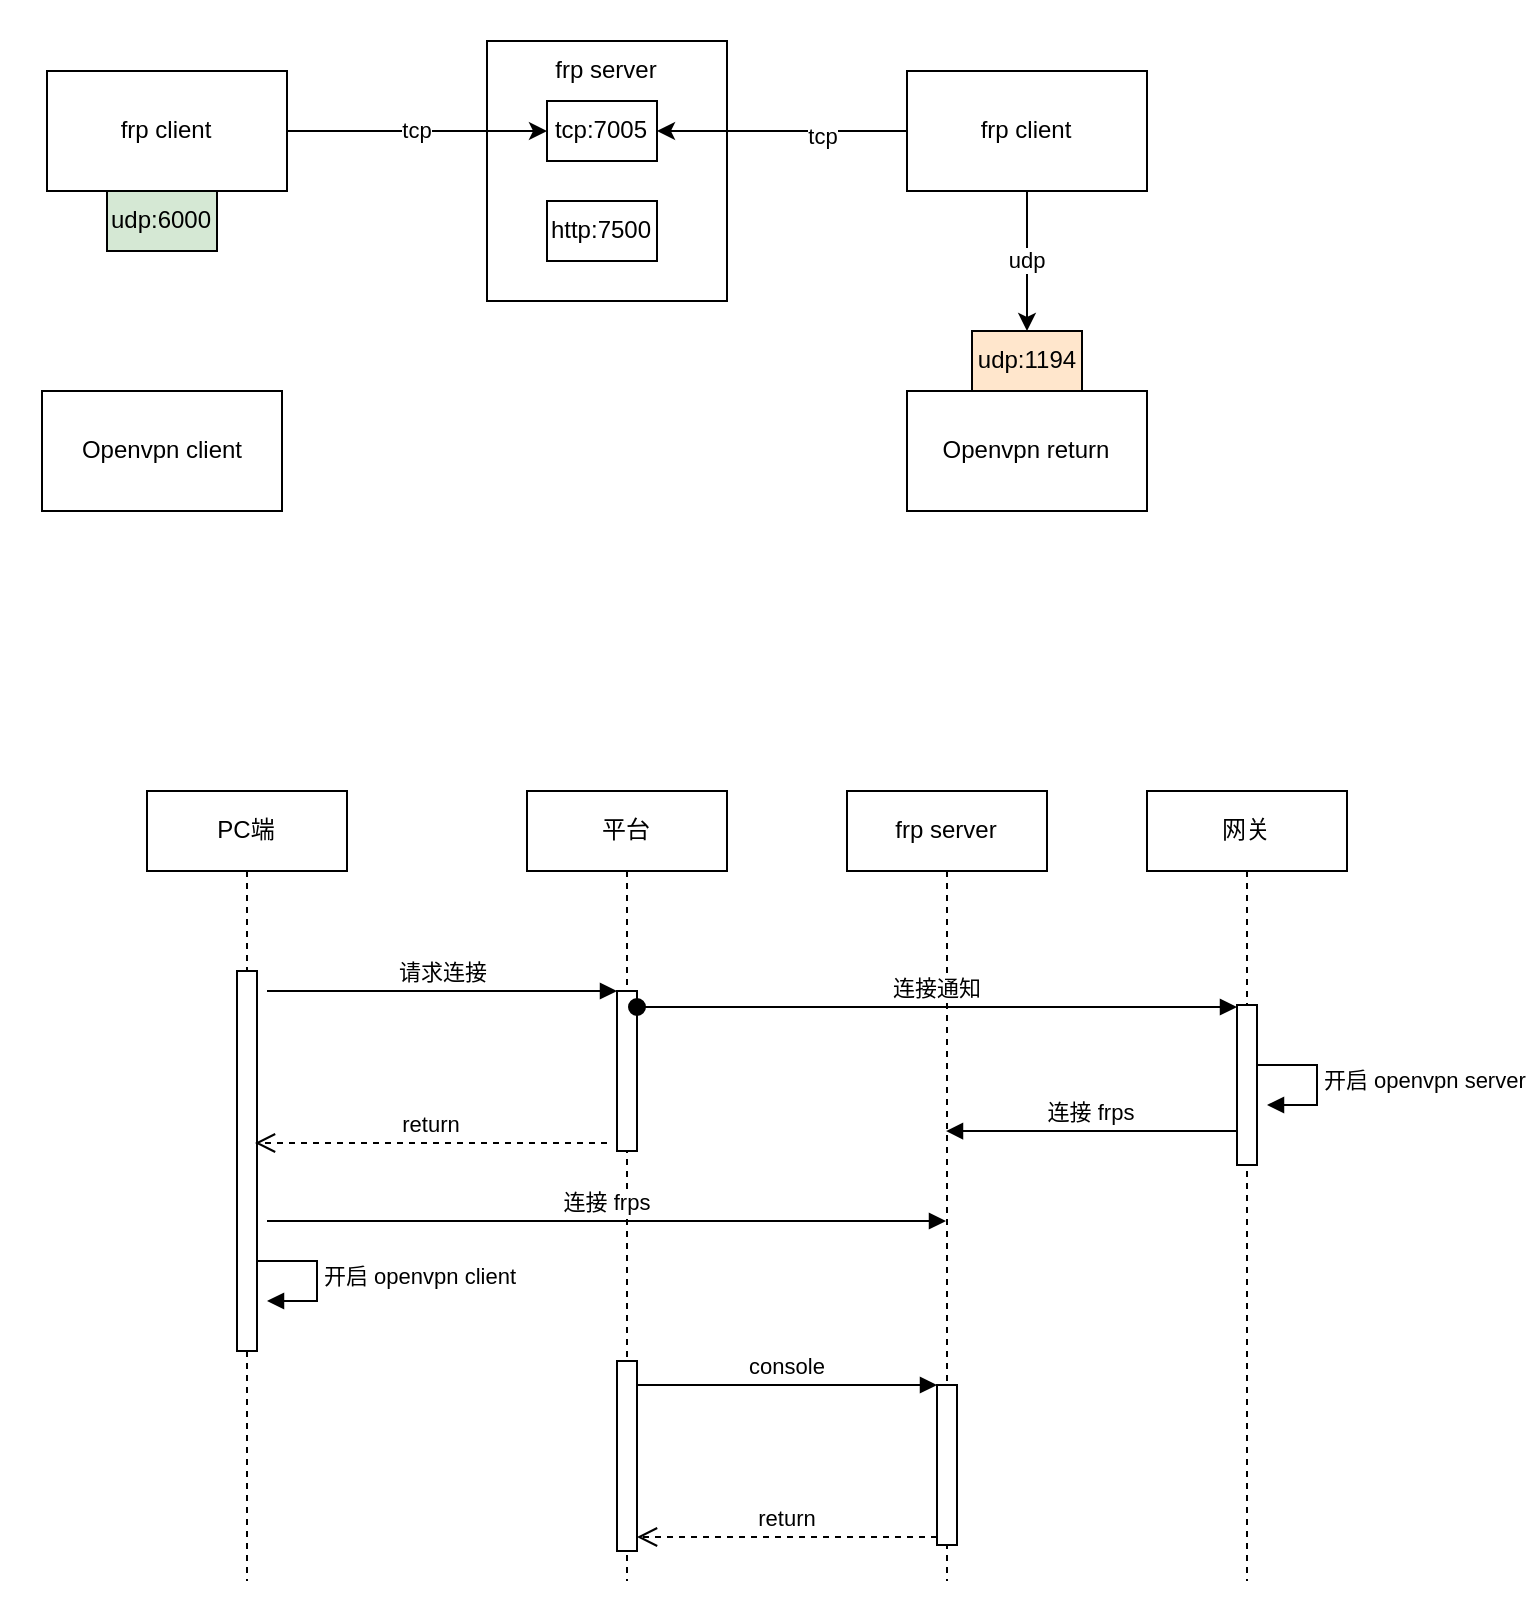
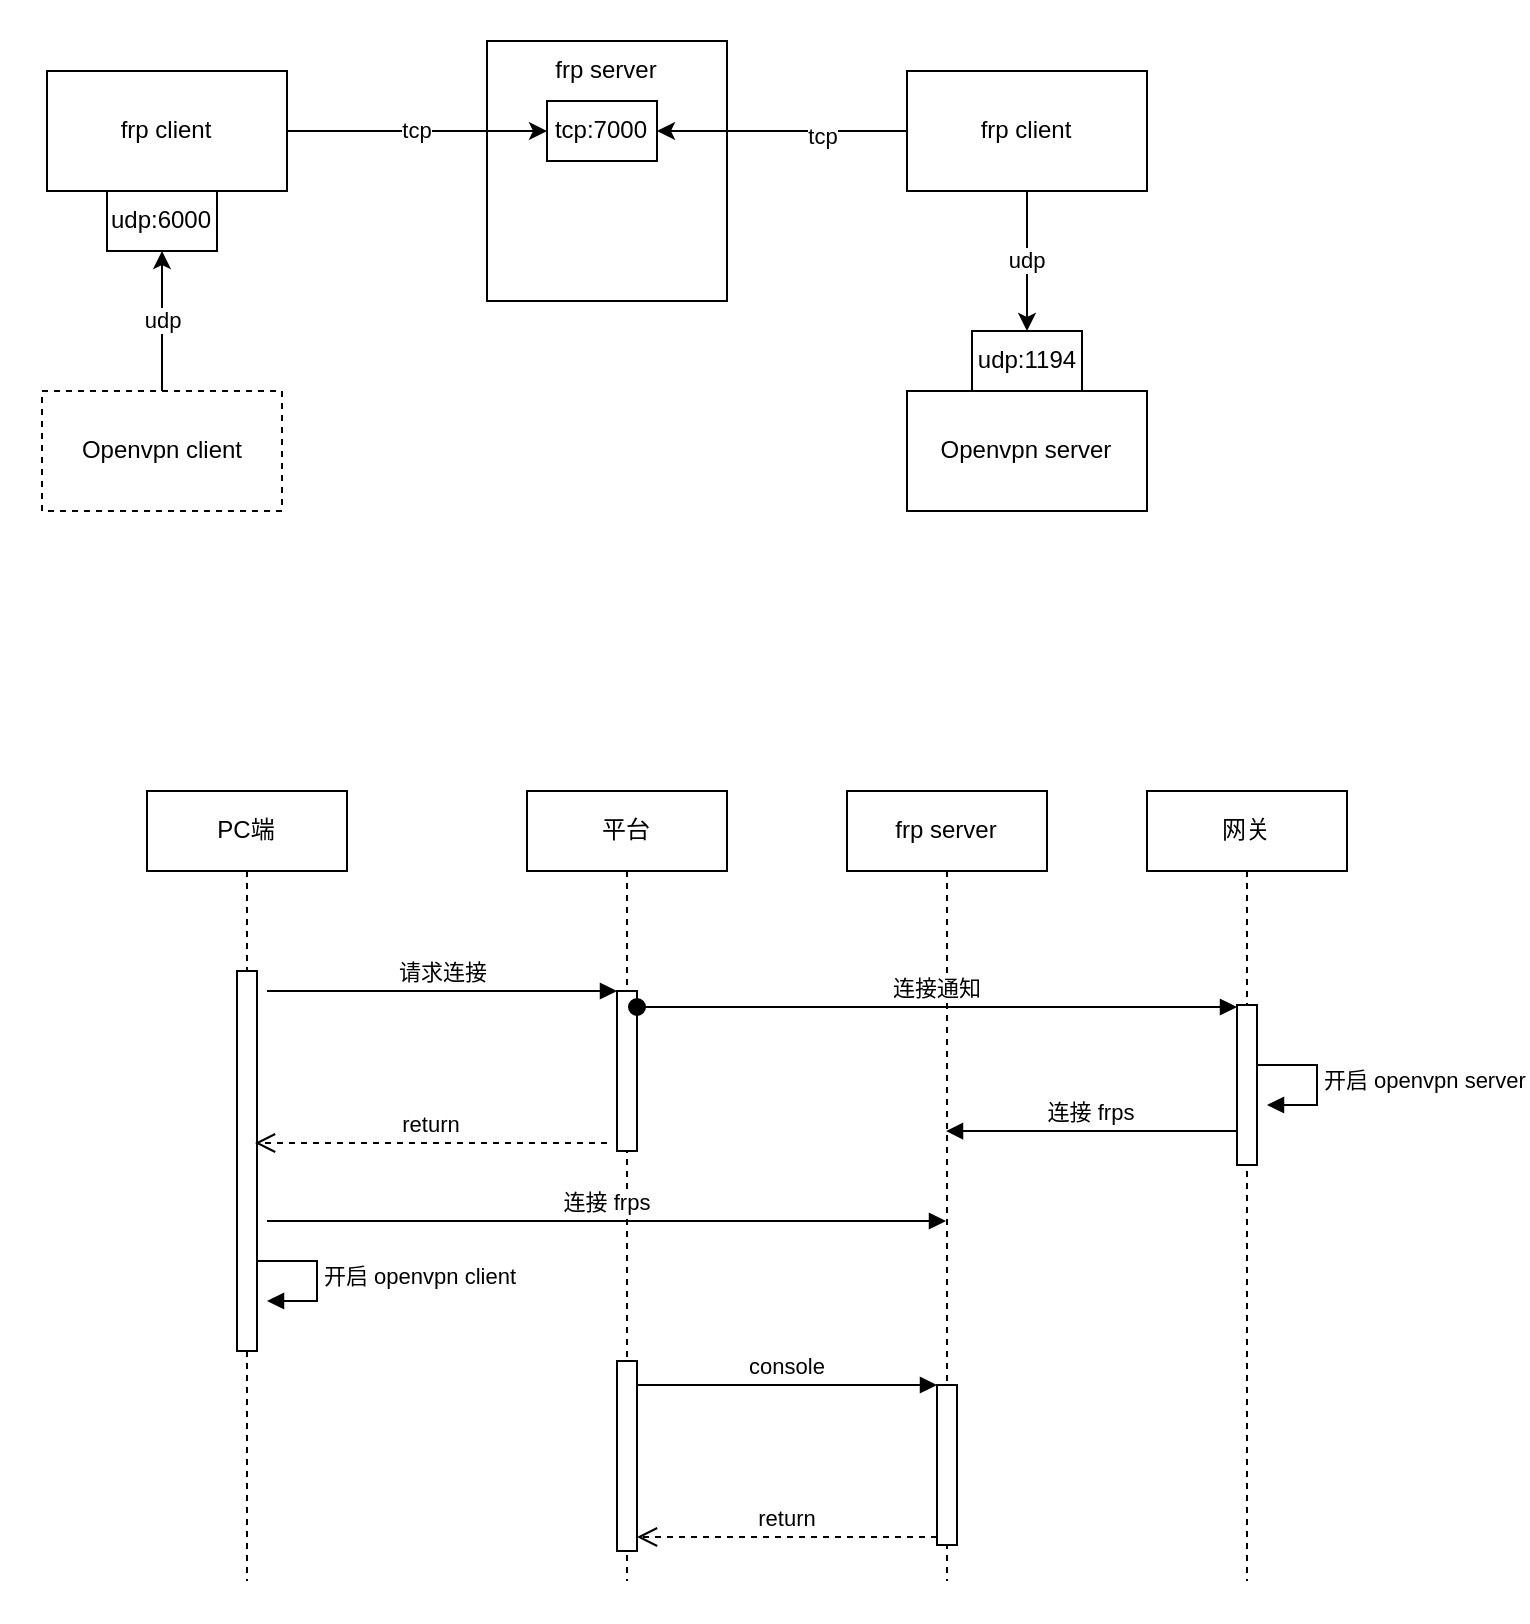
(602, 131) -> (602, 131)
(162, 221) -> (162, 221)
(602, 231) -> none
none -> (162, 328)
(1027, 361) -> (1027, 361)
(162, 451) -> (162, 451)
(1027, 451) -> (1027, 451)
